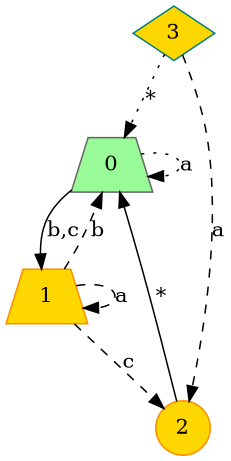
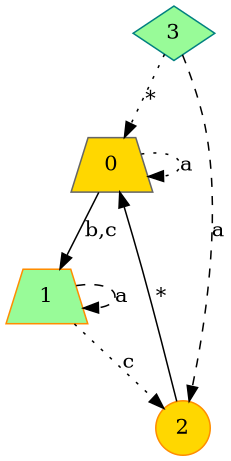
(174, 33) -> (174, 33)
(112, 165) -> (112, 165)
(82, 239) -> none
(47, 296) -> (47, 296)
(113, 361) -> (113, 361)
